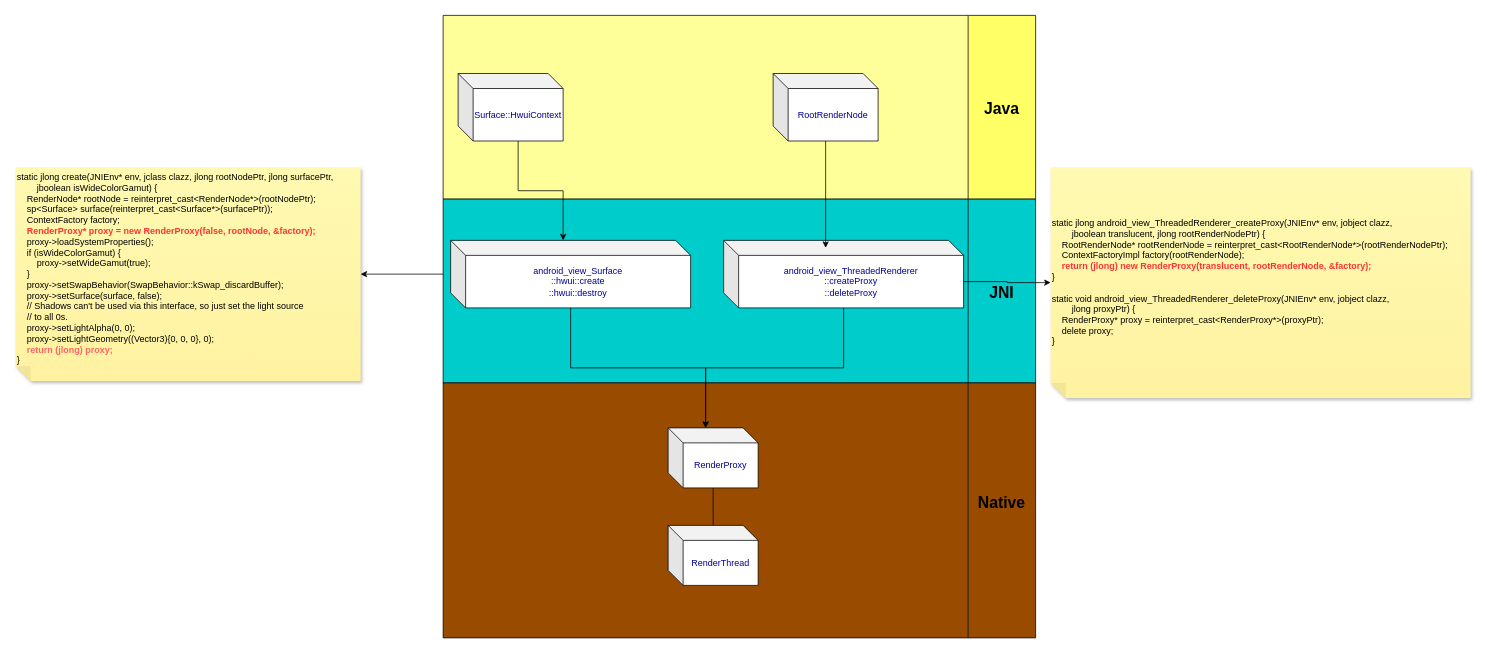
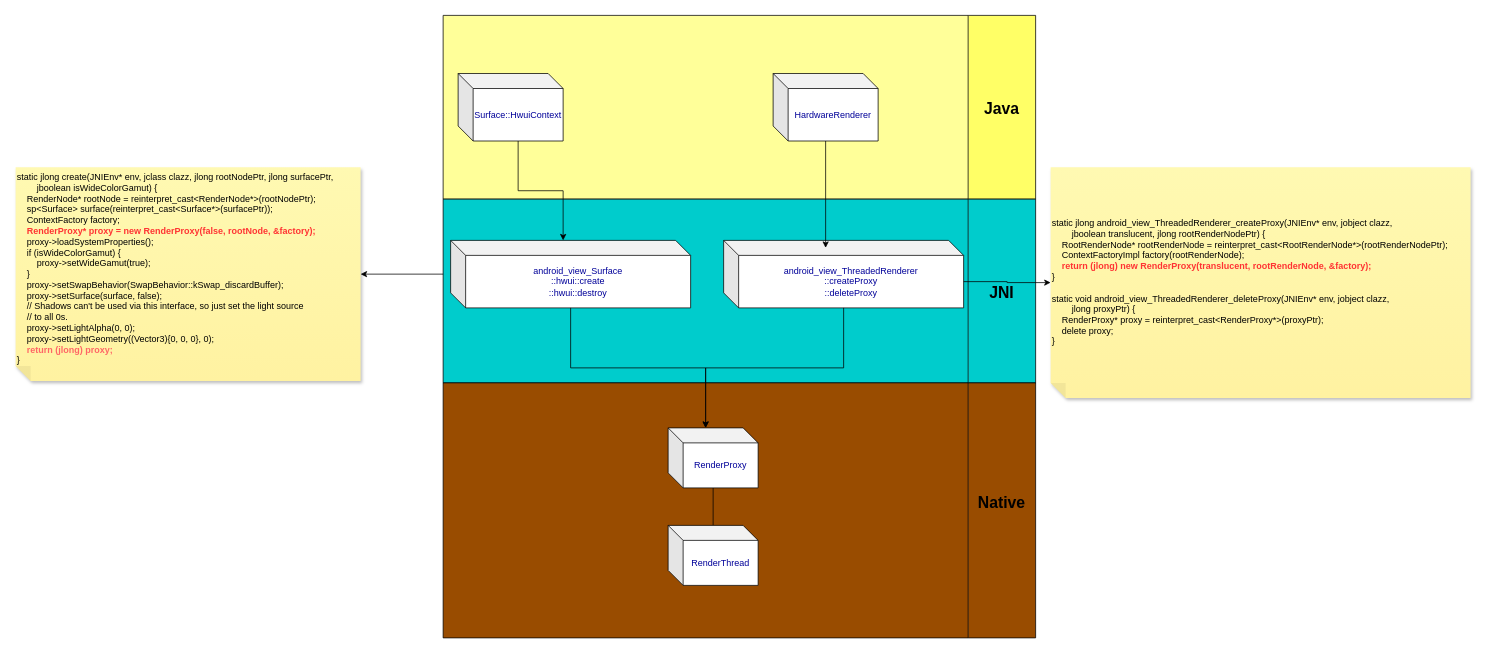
(833, 115) -> (833, 115)
